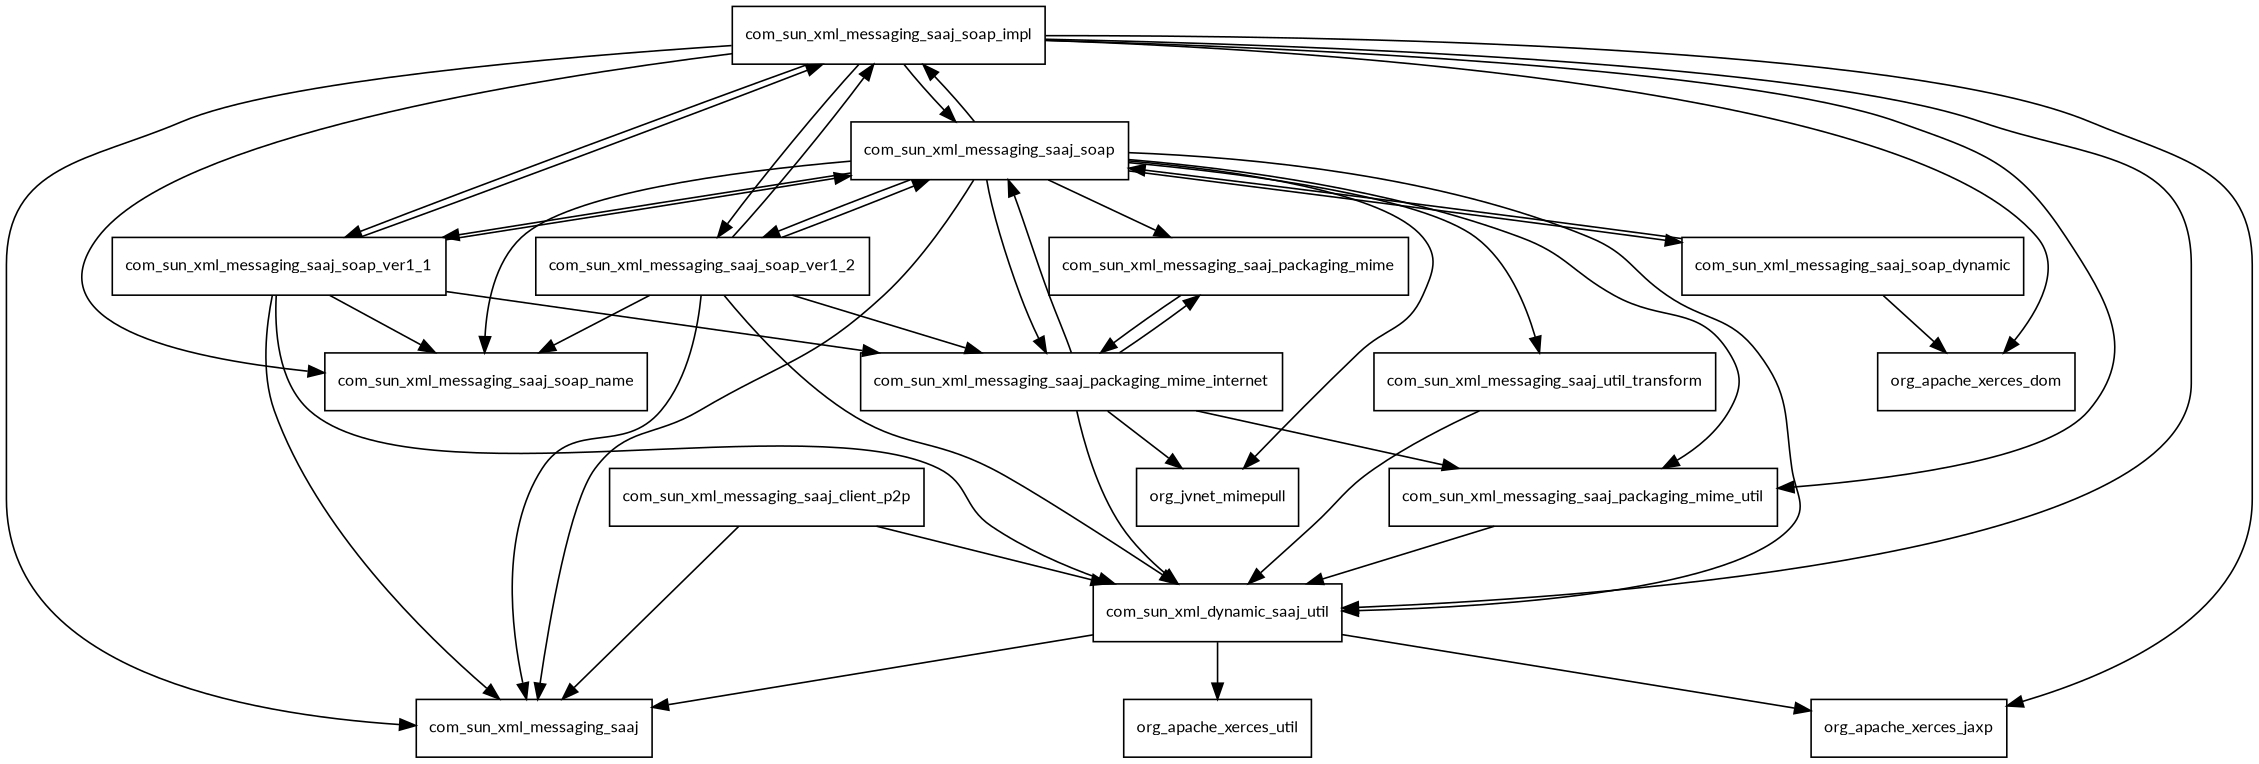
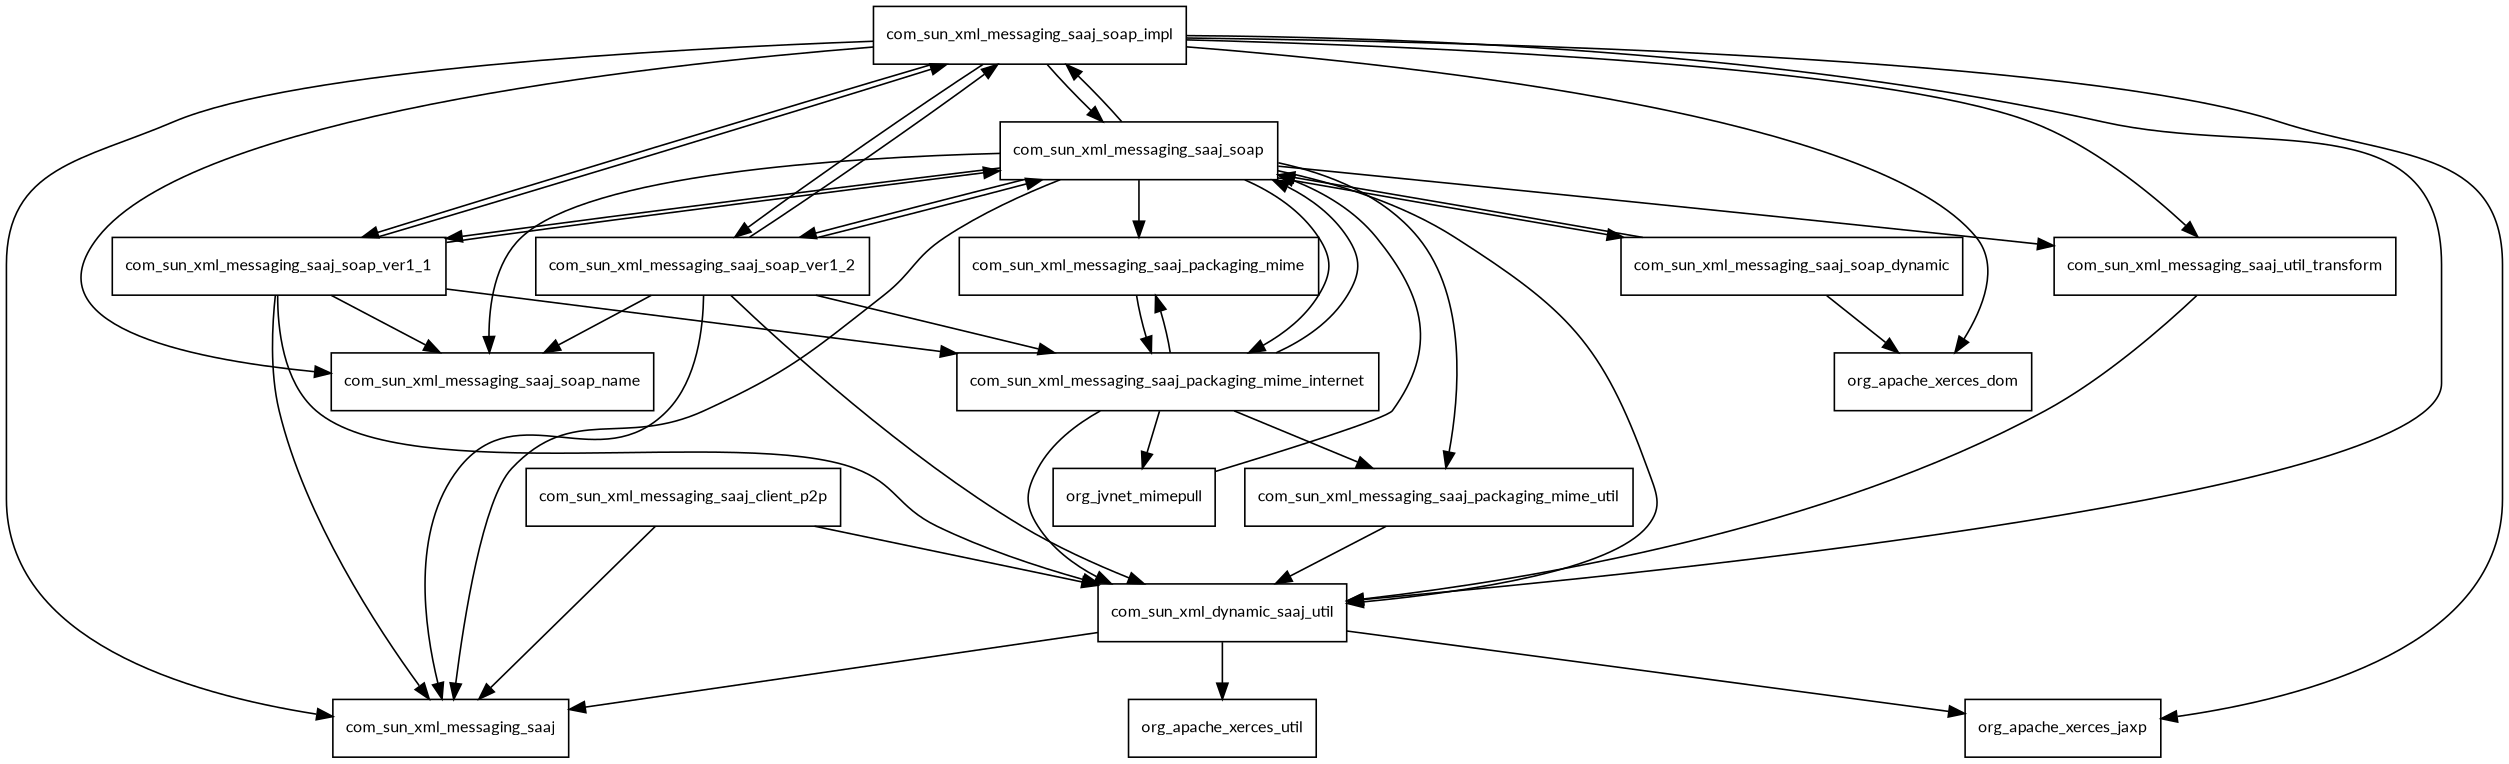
(1826, 103) -> (1705, 68)
(1418, 234) -> (1416, 364)
